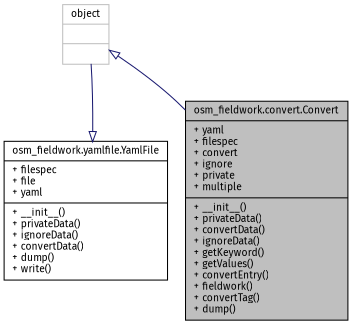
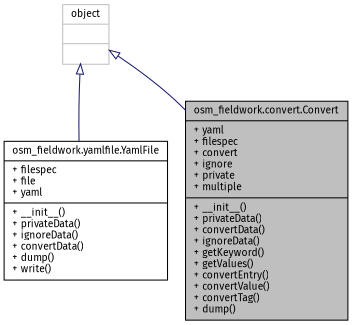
(92, 98) -> (79, 108)
(224, 287) -> (232, 287)
